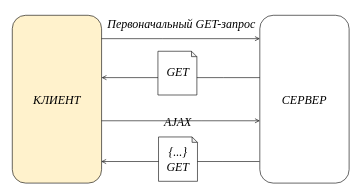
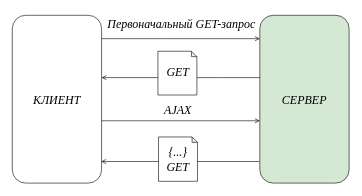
(57, 99) -> (57, 99)
(305, 99) -> (305, 99)
(178, 122) -> (178, 110)
